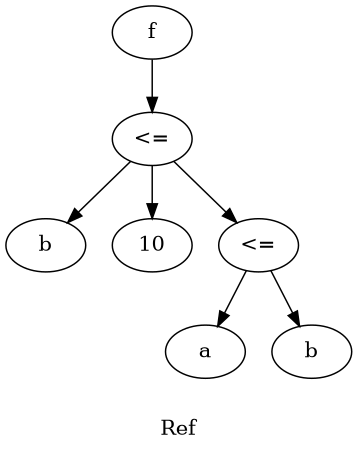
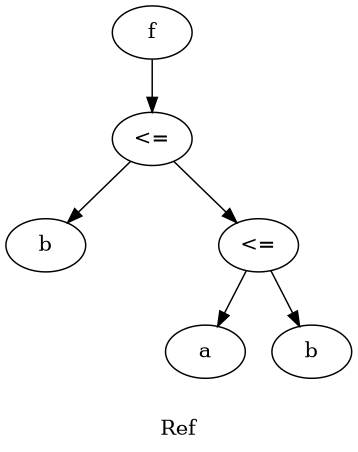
(152, 245) -> none
